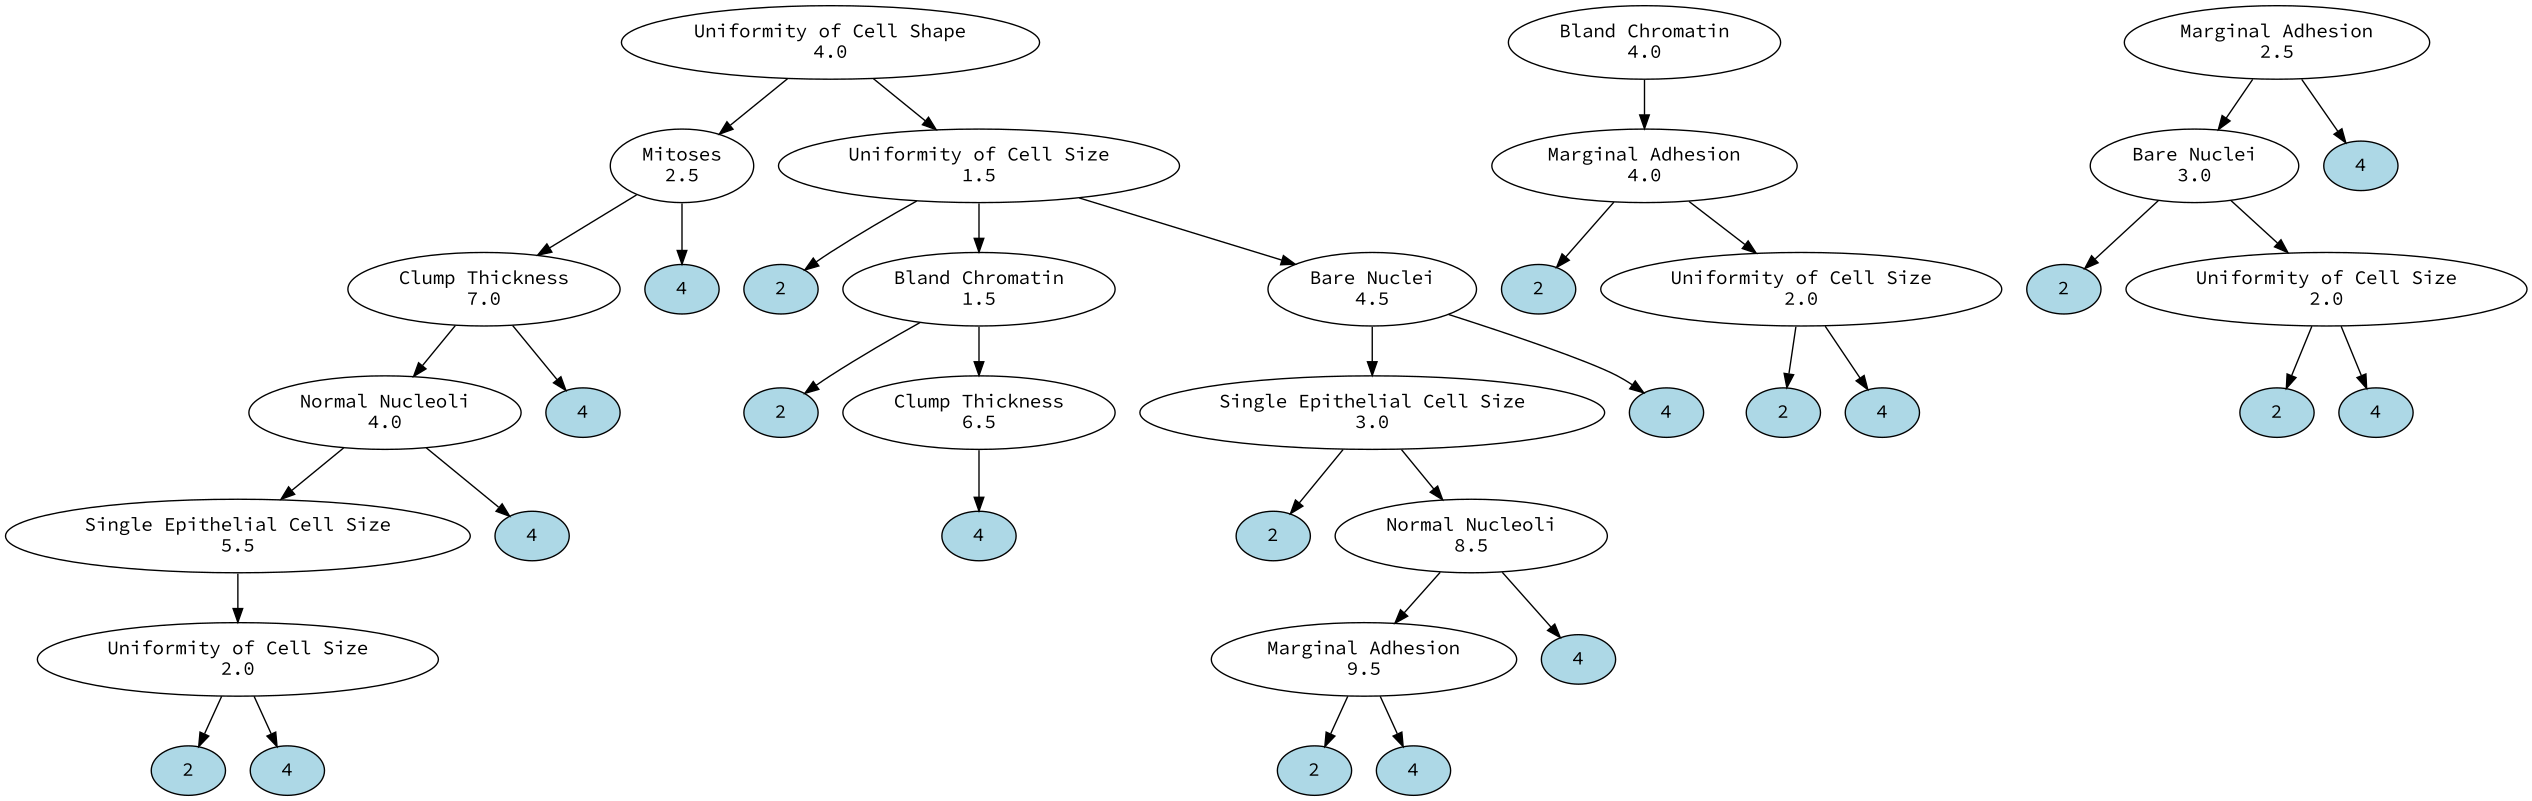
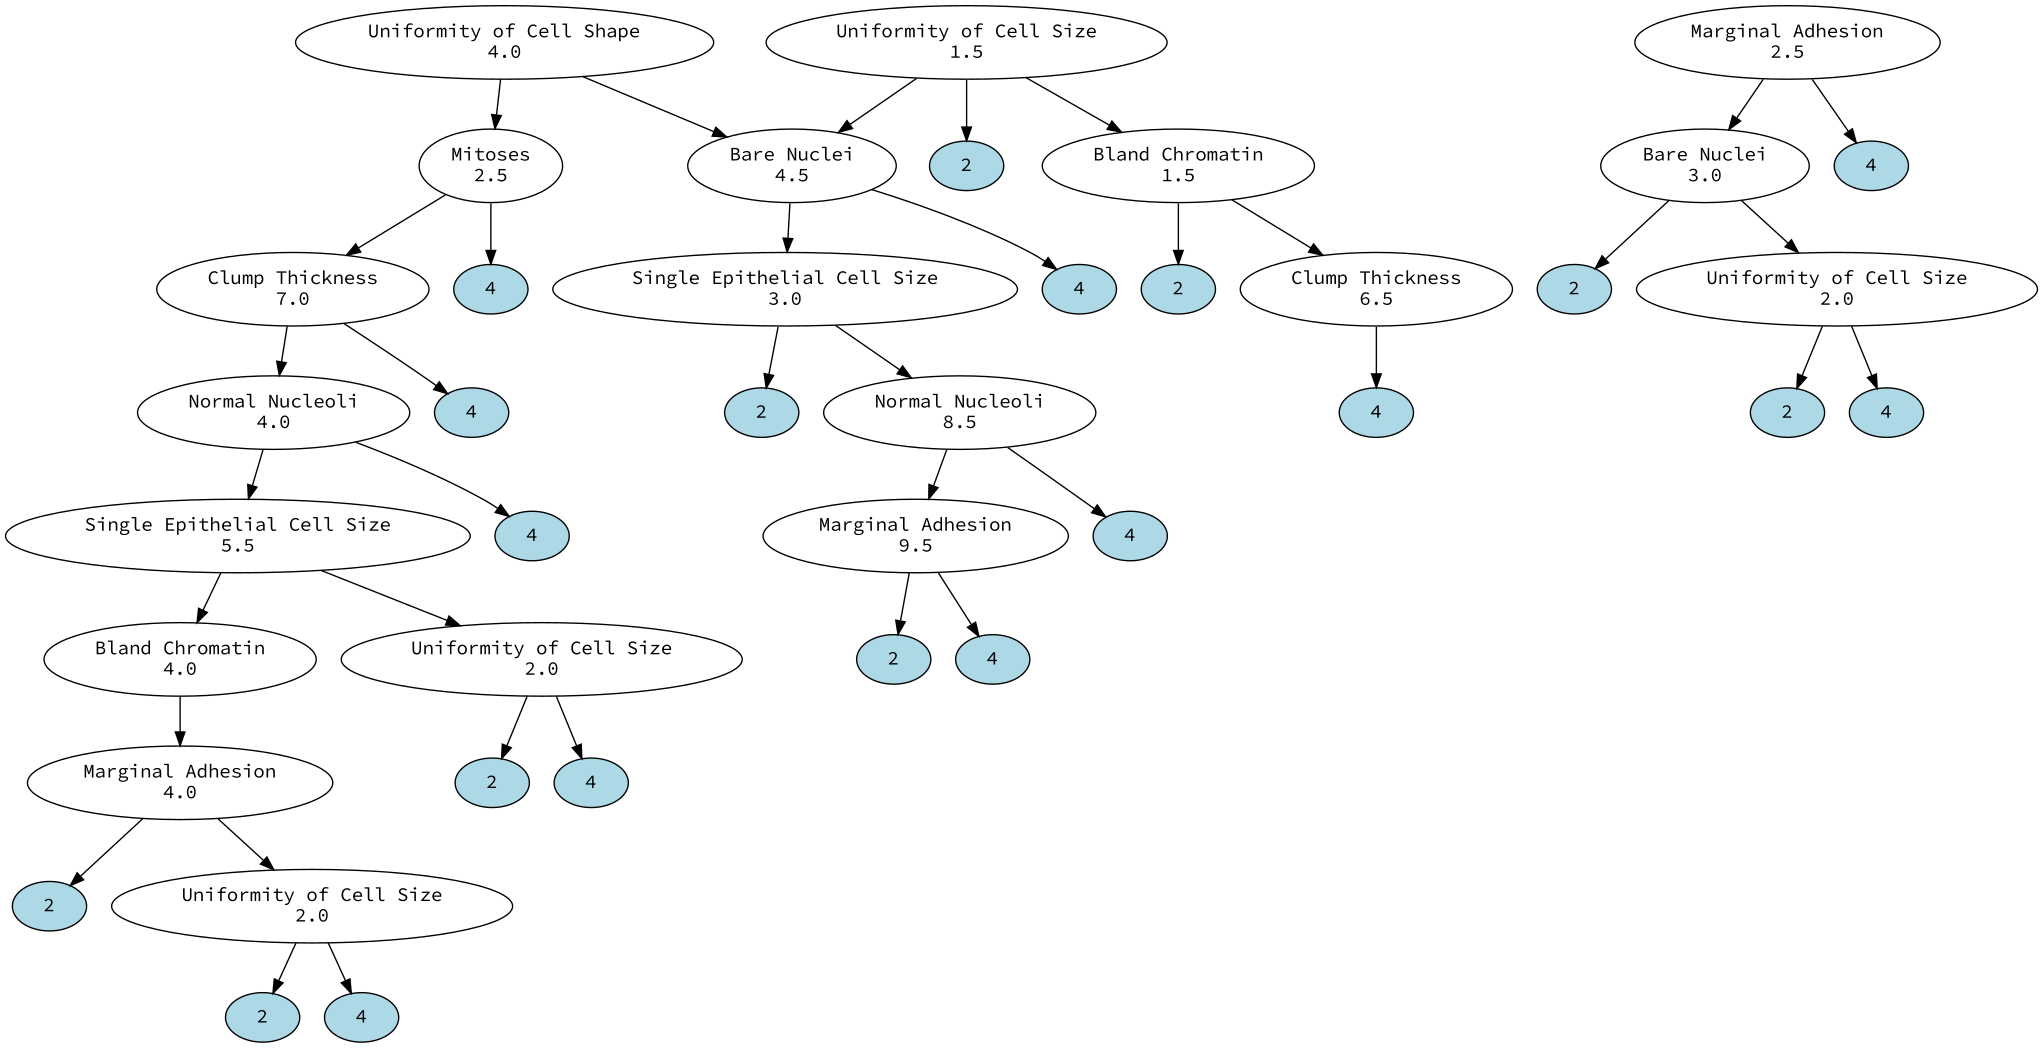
(899, 100) -> (648, 104)
none -> (212, 592)
